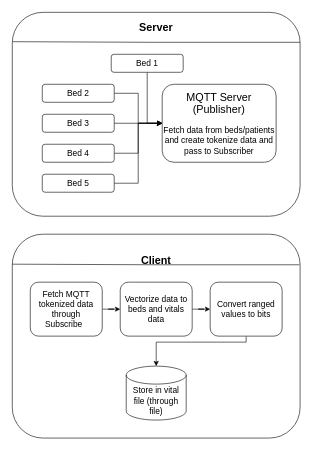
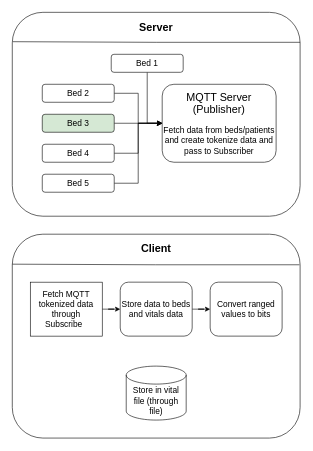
(78, 123) -> (78, 123)
(156, 261) -> (156, 249)
(66, 309) -> (66, 309)
(156, 309) -> (156, 309)
(156, 342) -> none
